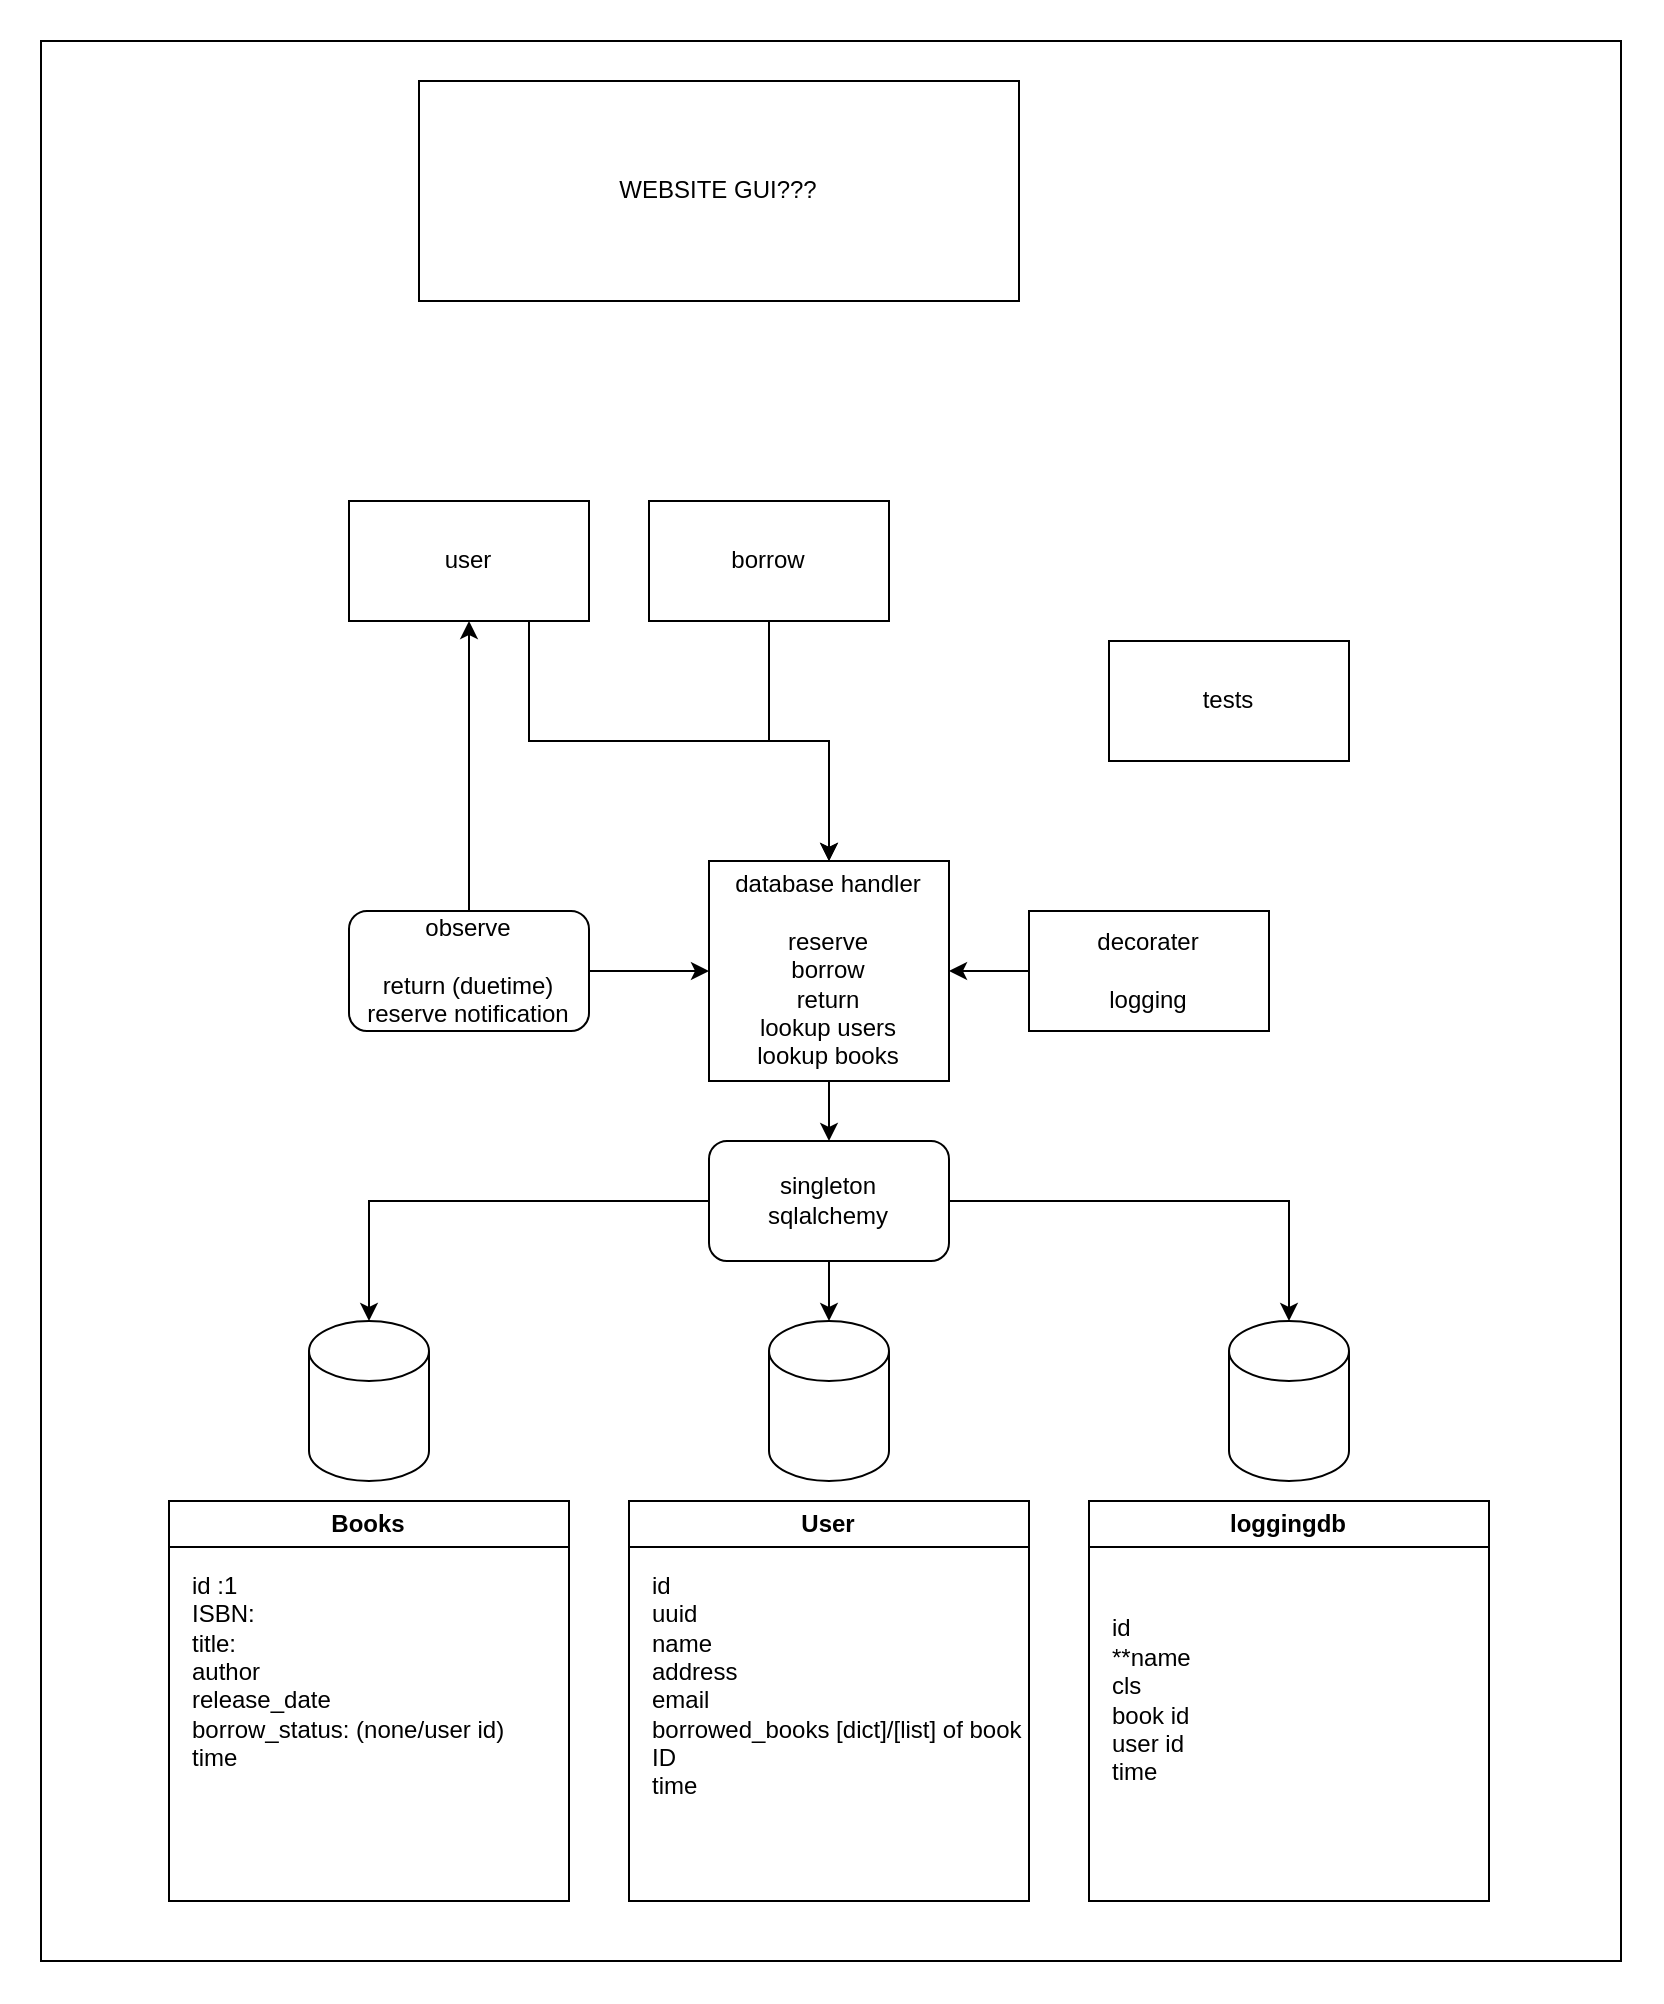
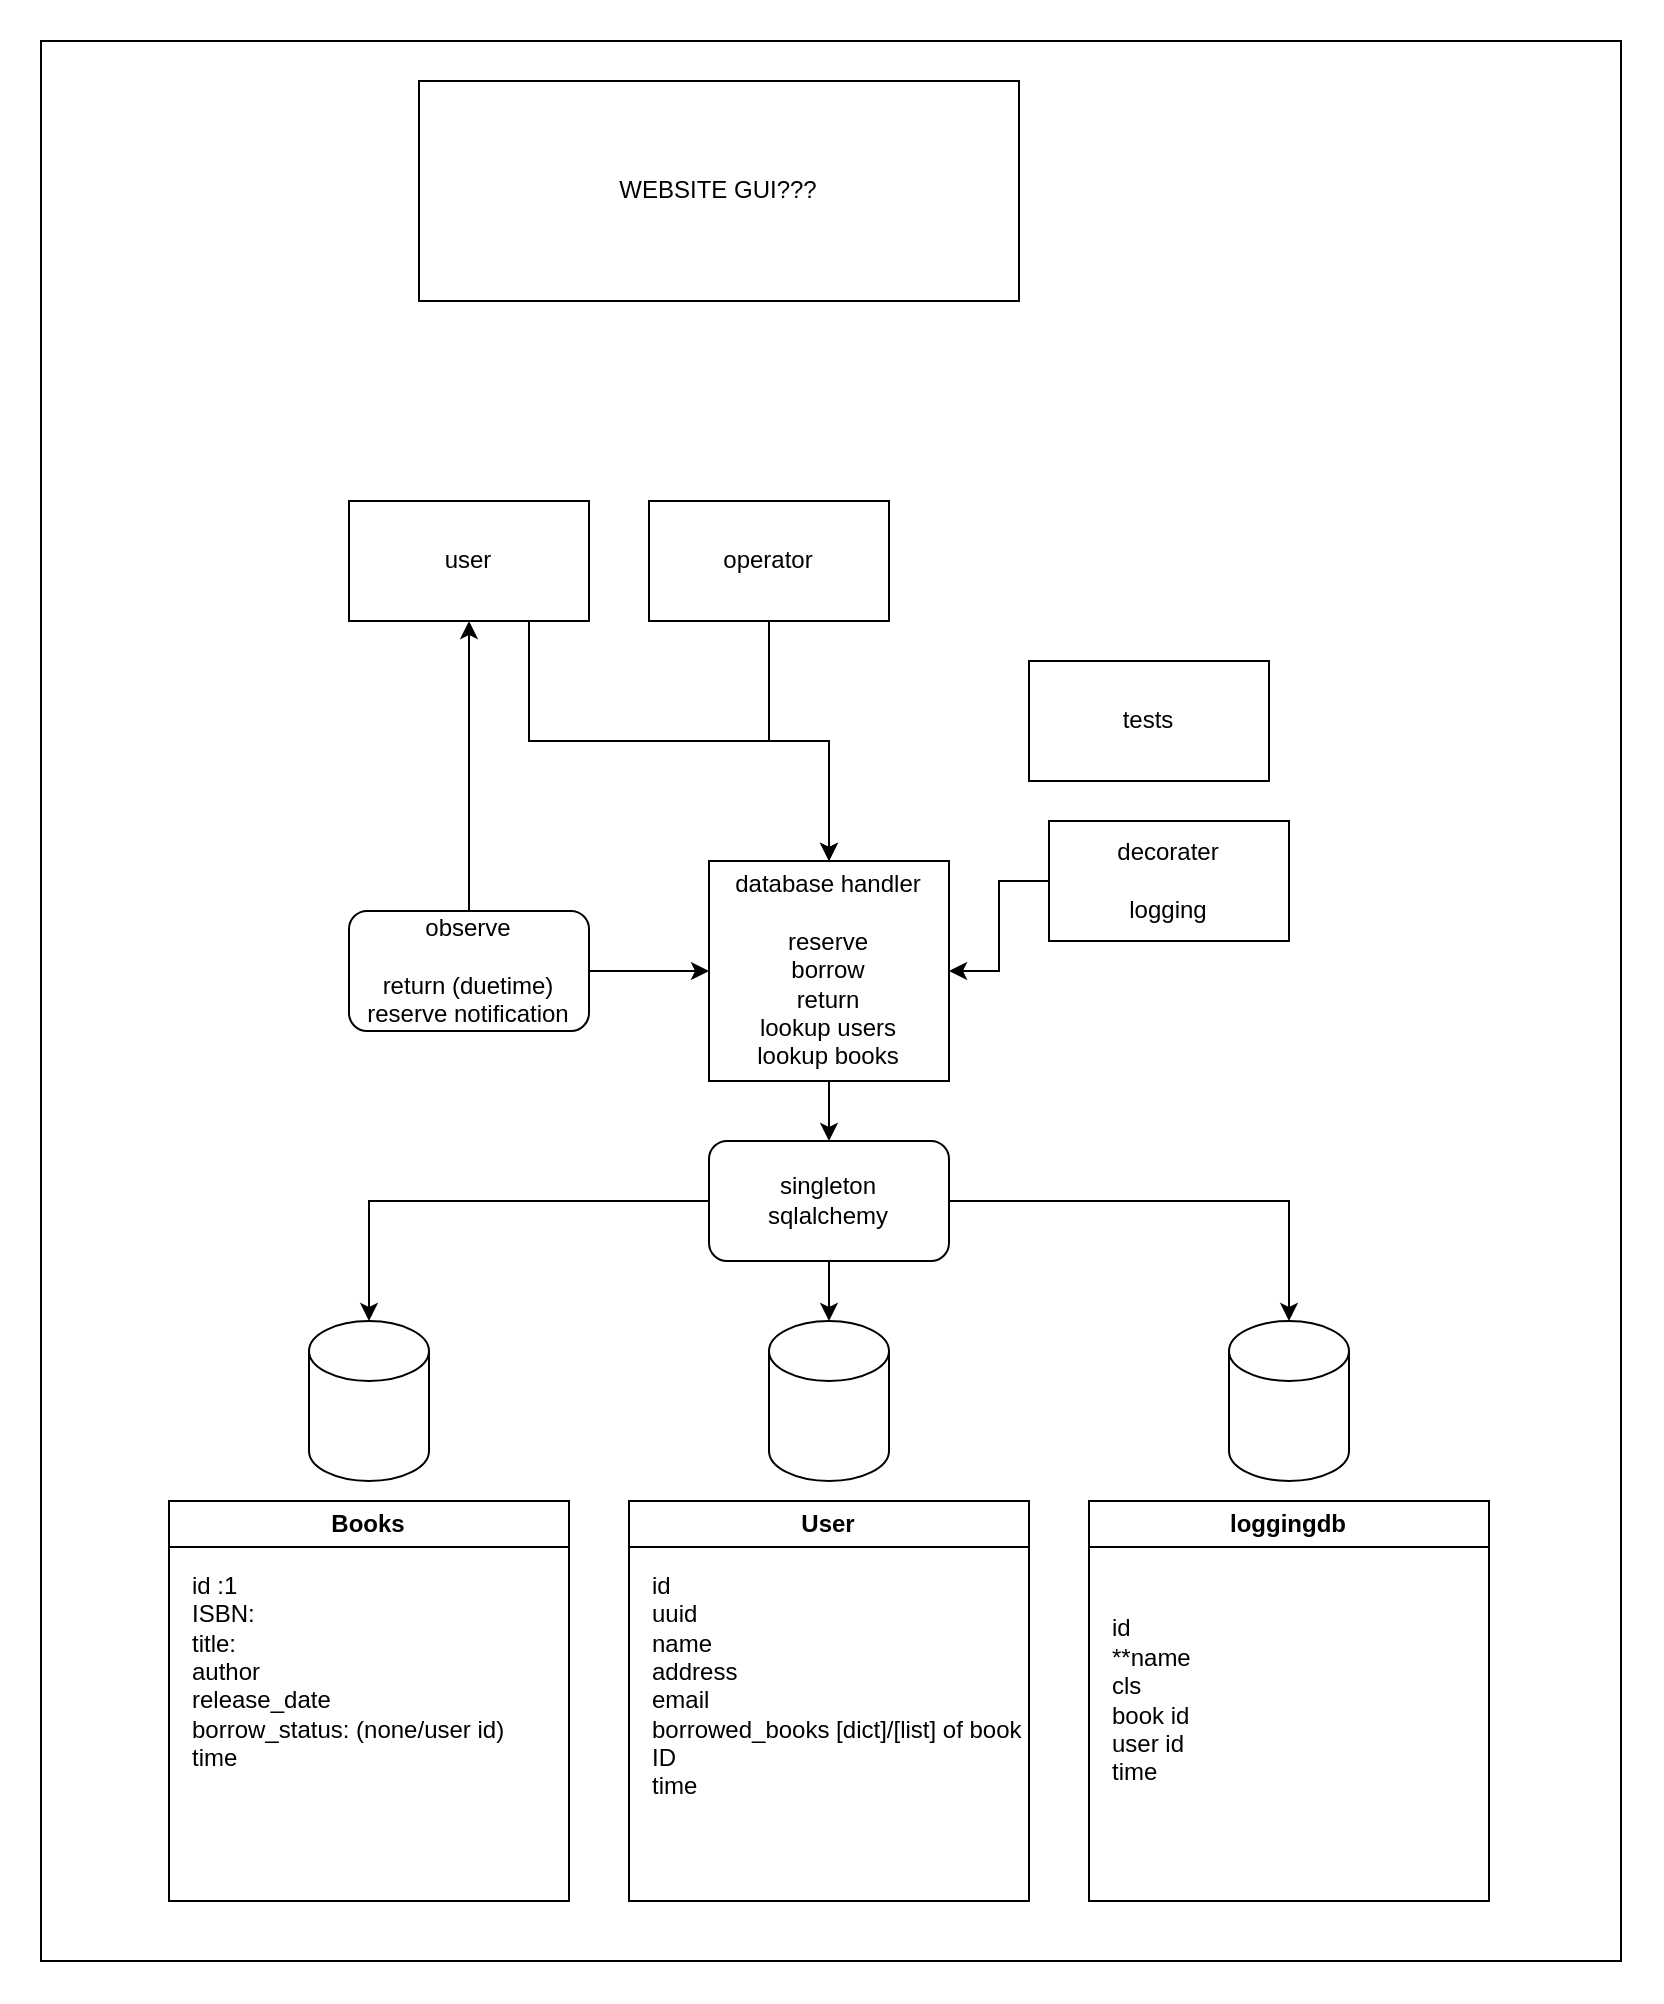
(769, 561) -> (769, 561)
(1229, 701) -> (1149, 721)
(1149, 971) -> (1169, 881)
